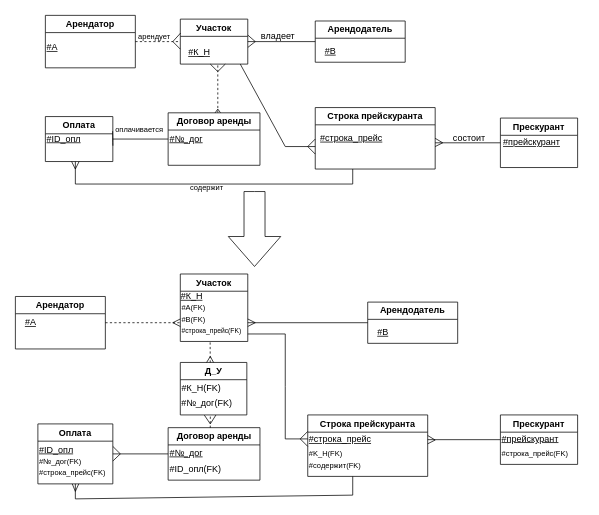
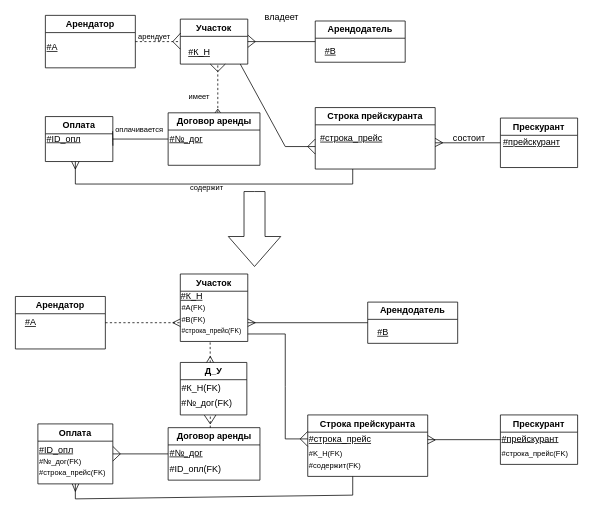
(278, 36) -> (282, 18)
none -> (199, 96)
